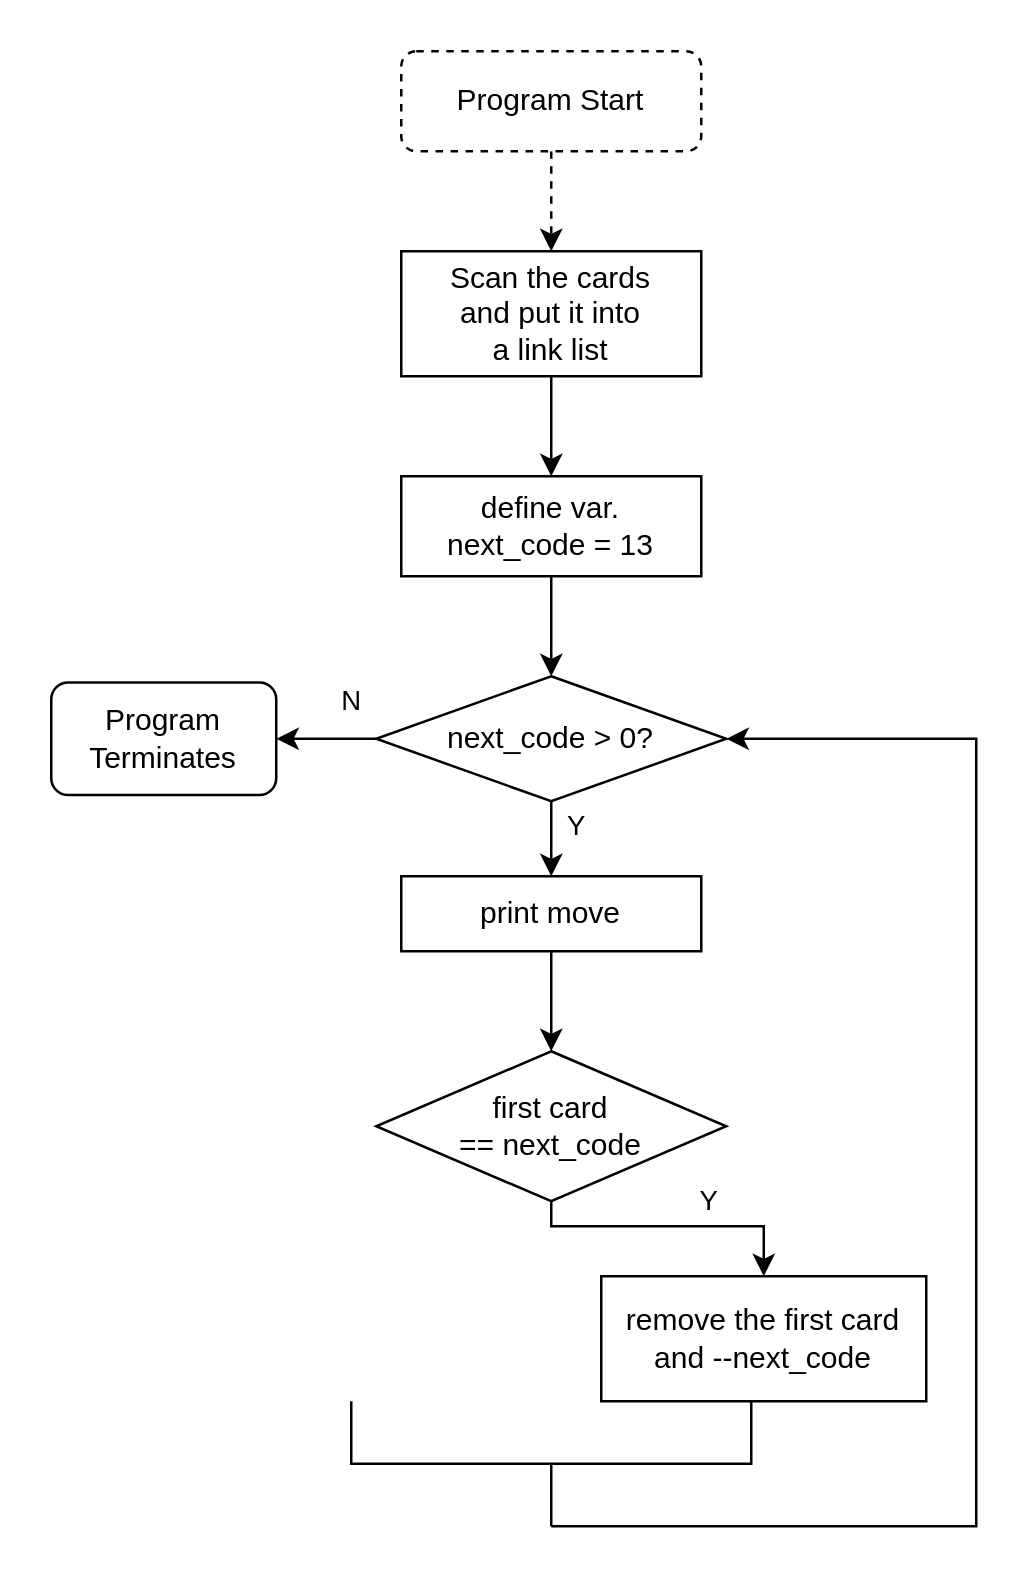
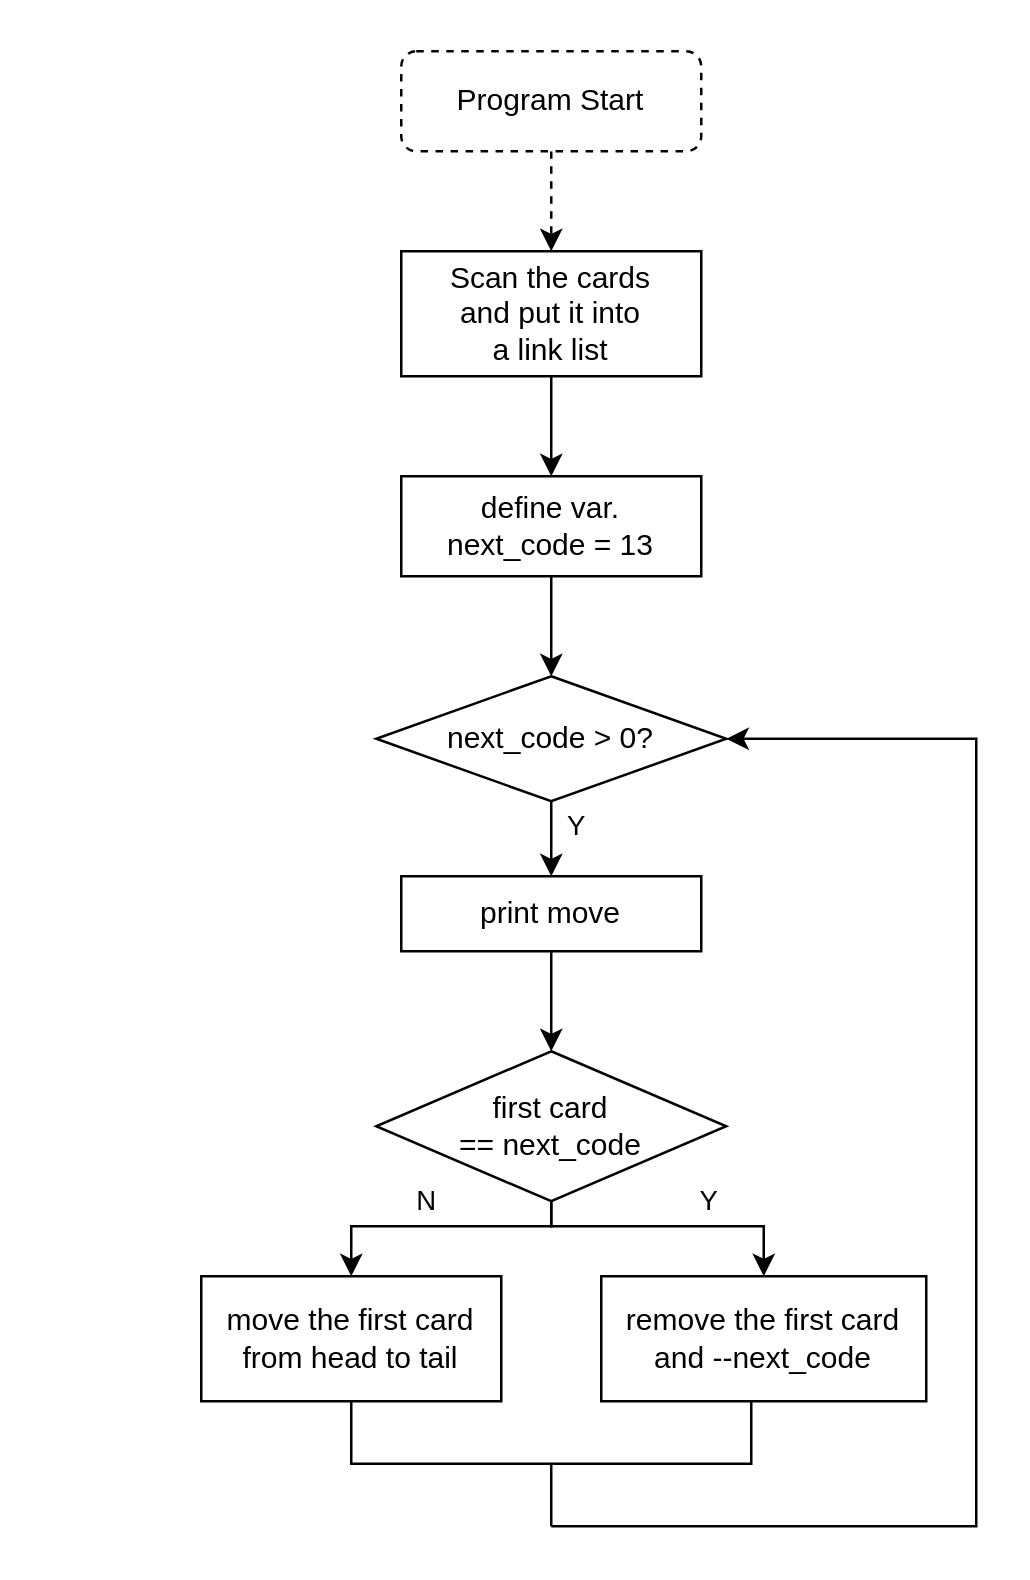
(164, 739) -> none
(334, 739) -> none
none -> (432, 1226)
none -> (351, 1339)
